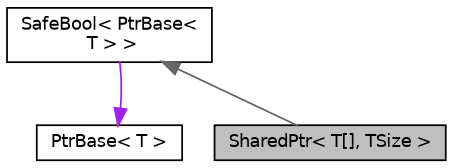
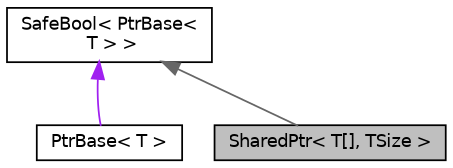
(121, 85) -> (98, 103)
